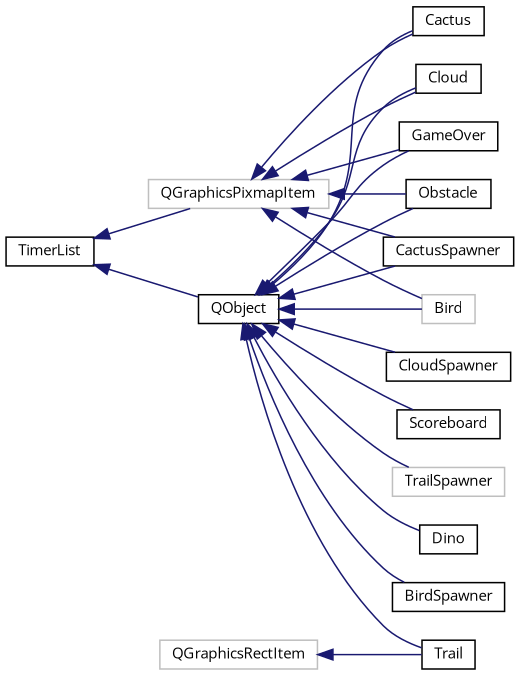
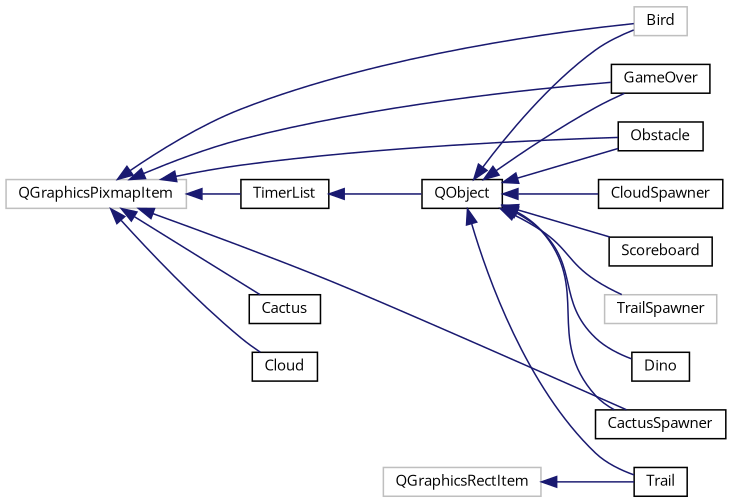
(352, 136) -> none
(362, 138) -> none
(150, 221) -> (221, 194)
(449, 597) -> none
